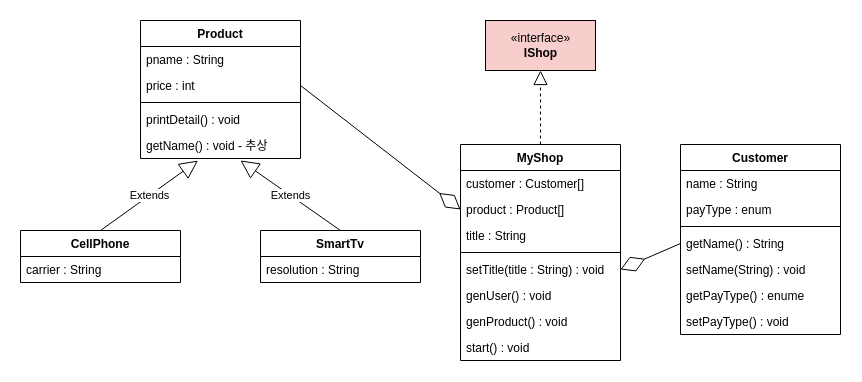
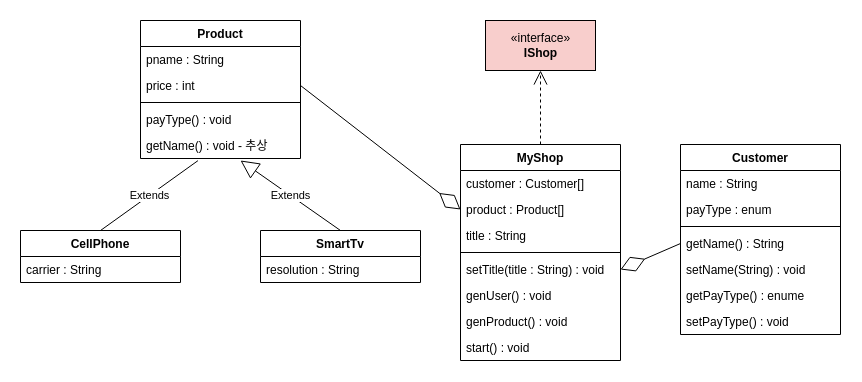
(541, 86) -> (541, 80)
(202, 120) -> (194, 120)
(182, 172) -> (190, 167)
